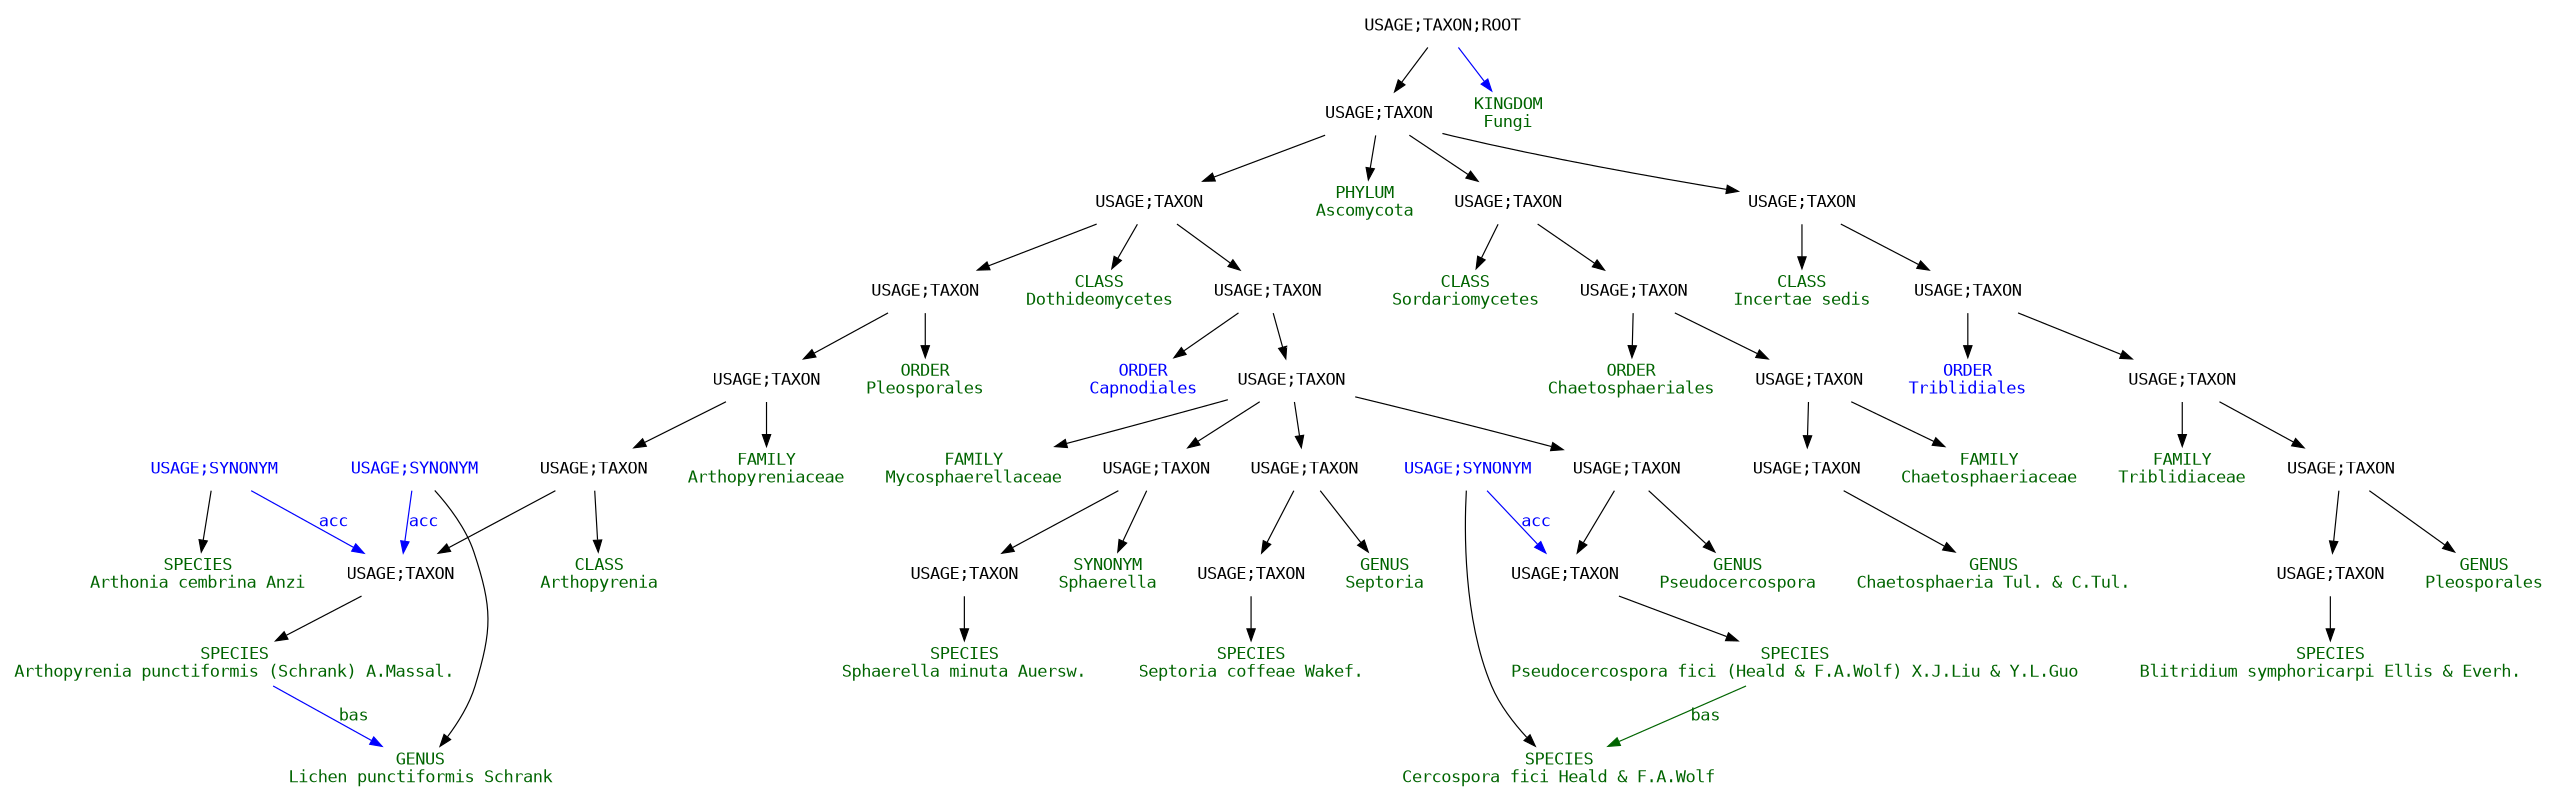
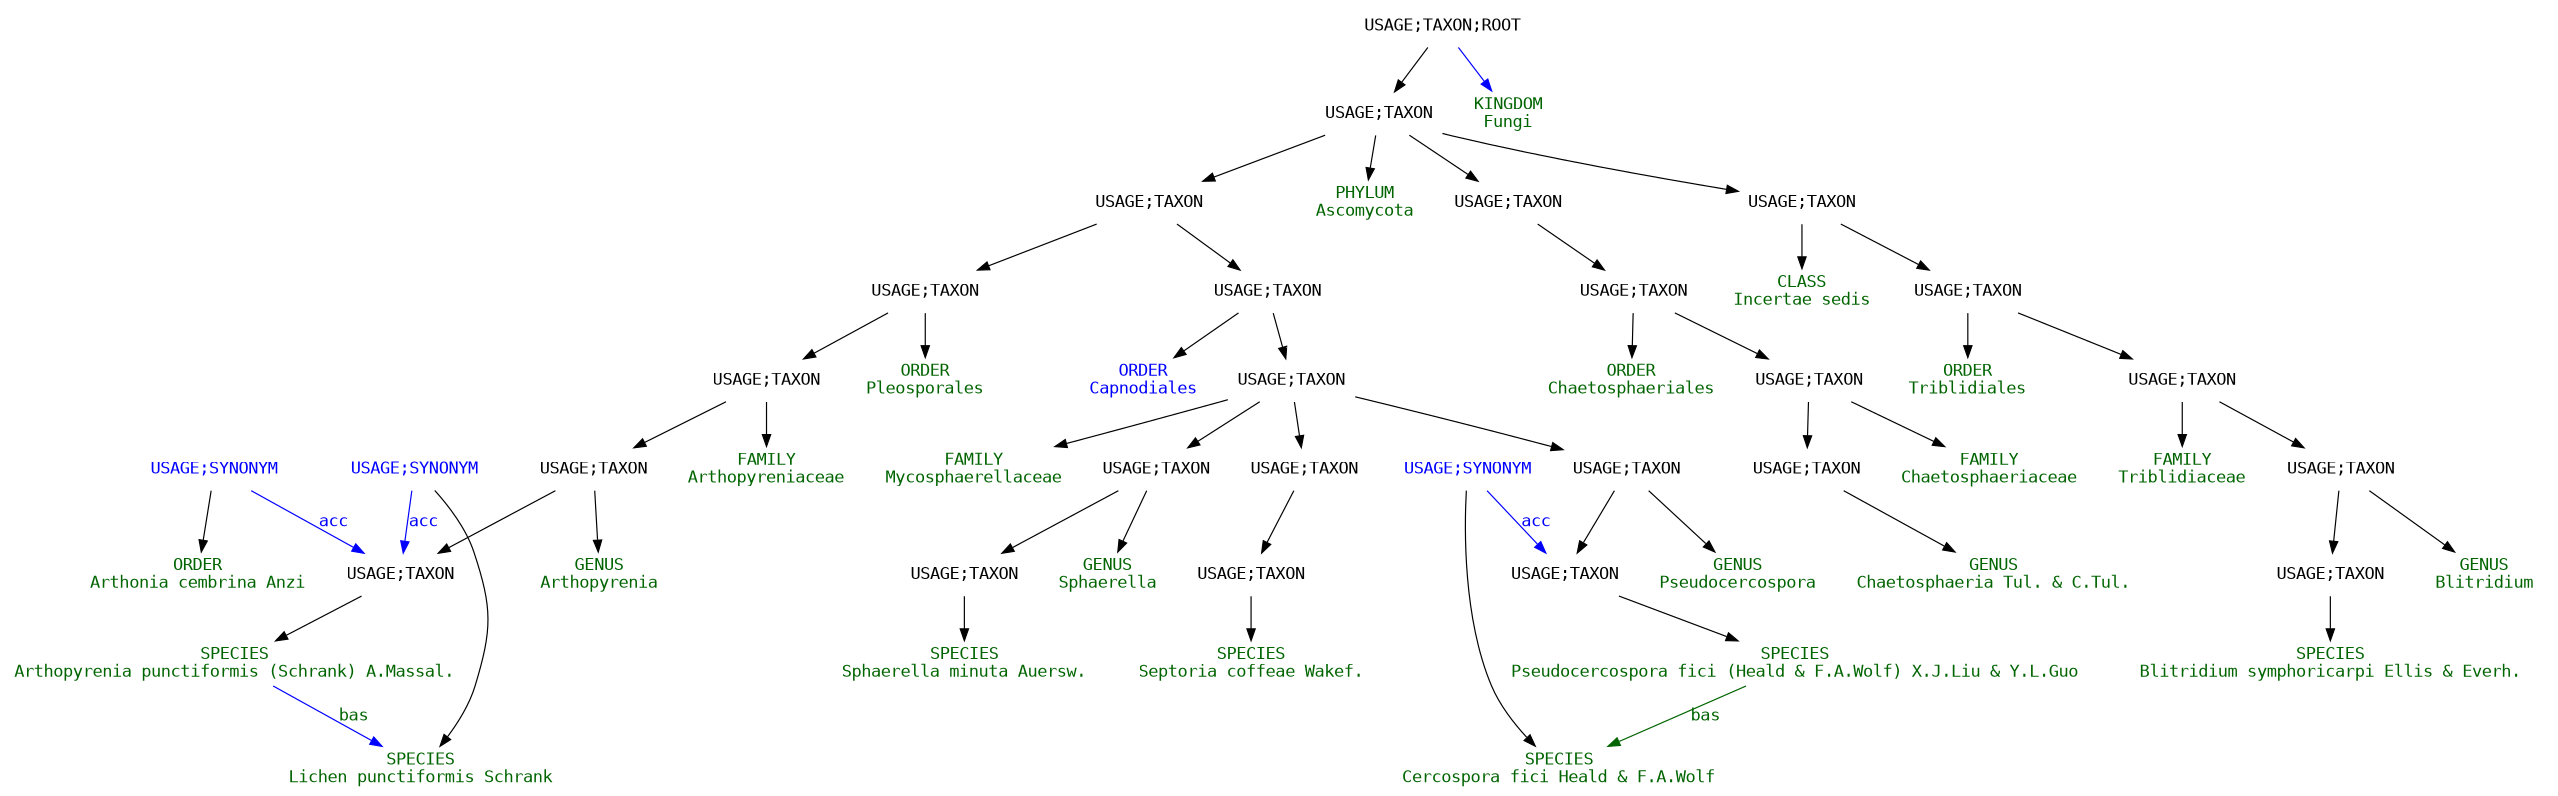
(1099, 291) -> none
(1466, 291) -> none
(1968, 380) -> (1968, 380)
(198, 575) -> (198, 575)
(599, 575) -> (599, 575)
(1108, 575) -> (1108, 575)
(1385, 575) -> none
(2484, 575) -> (2484, 575)
(421, 769) -> (421, 769)
